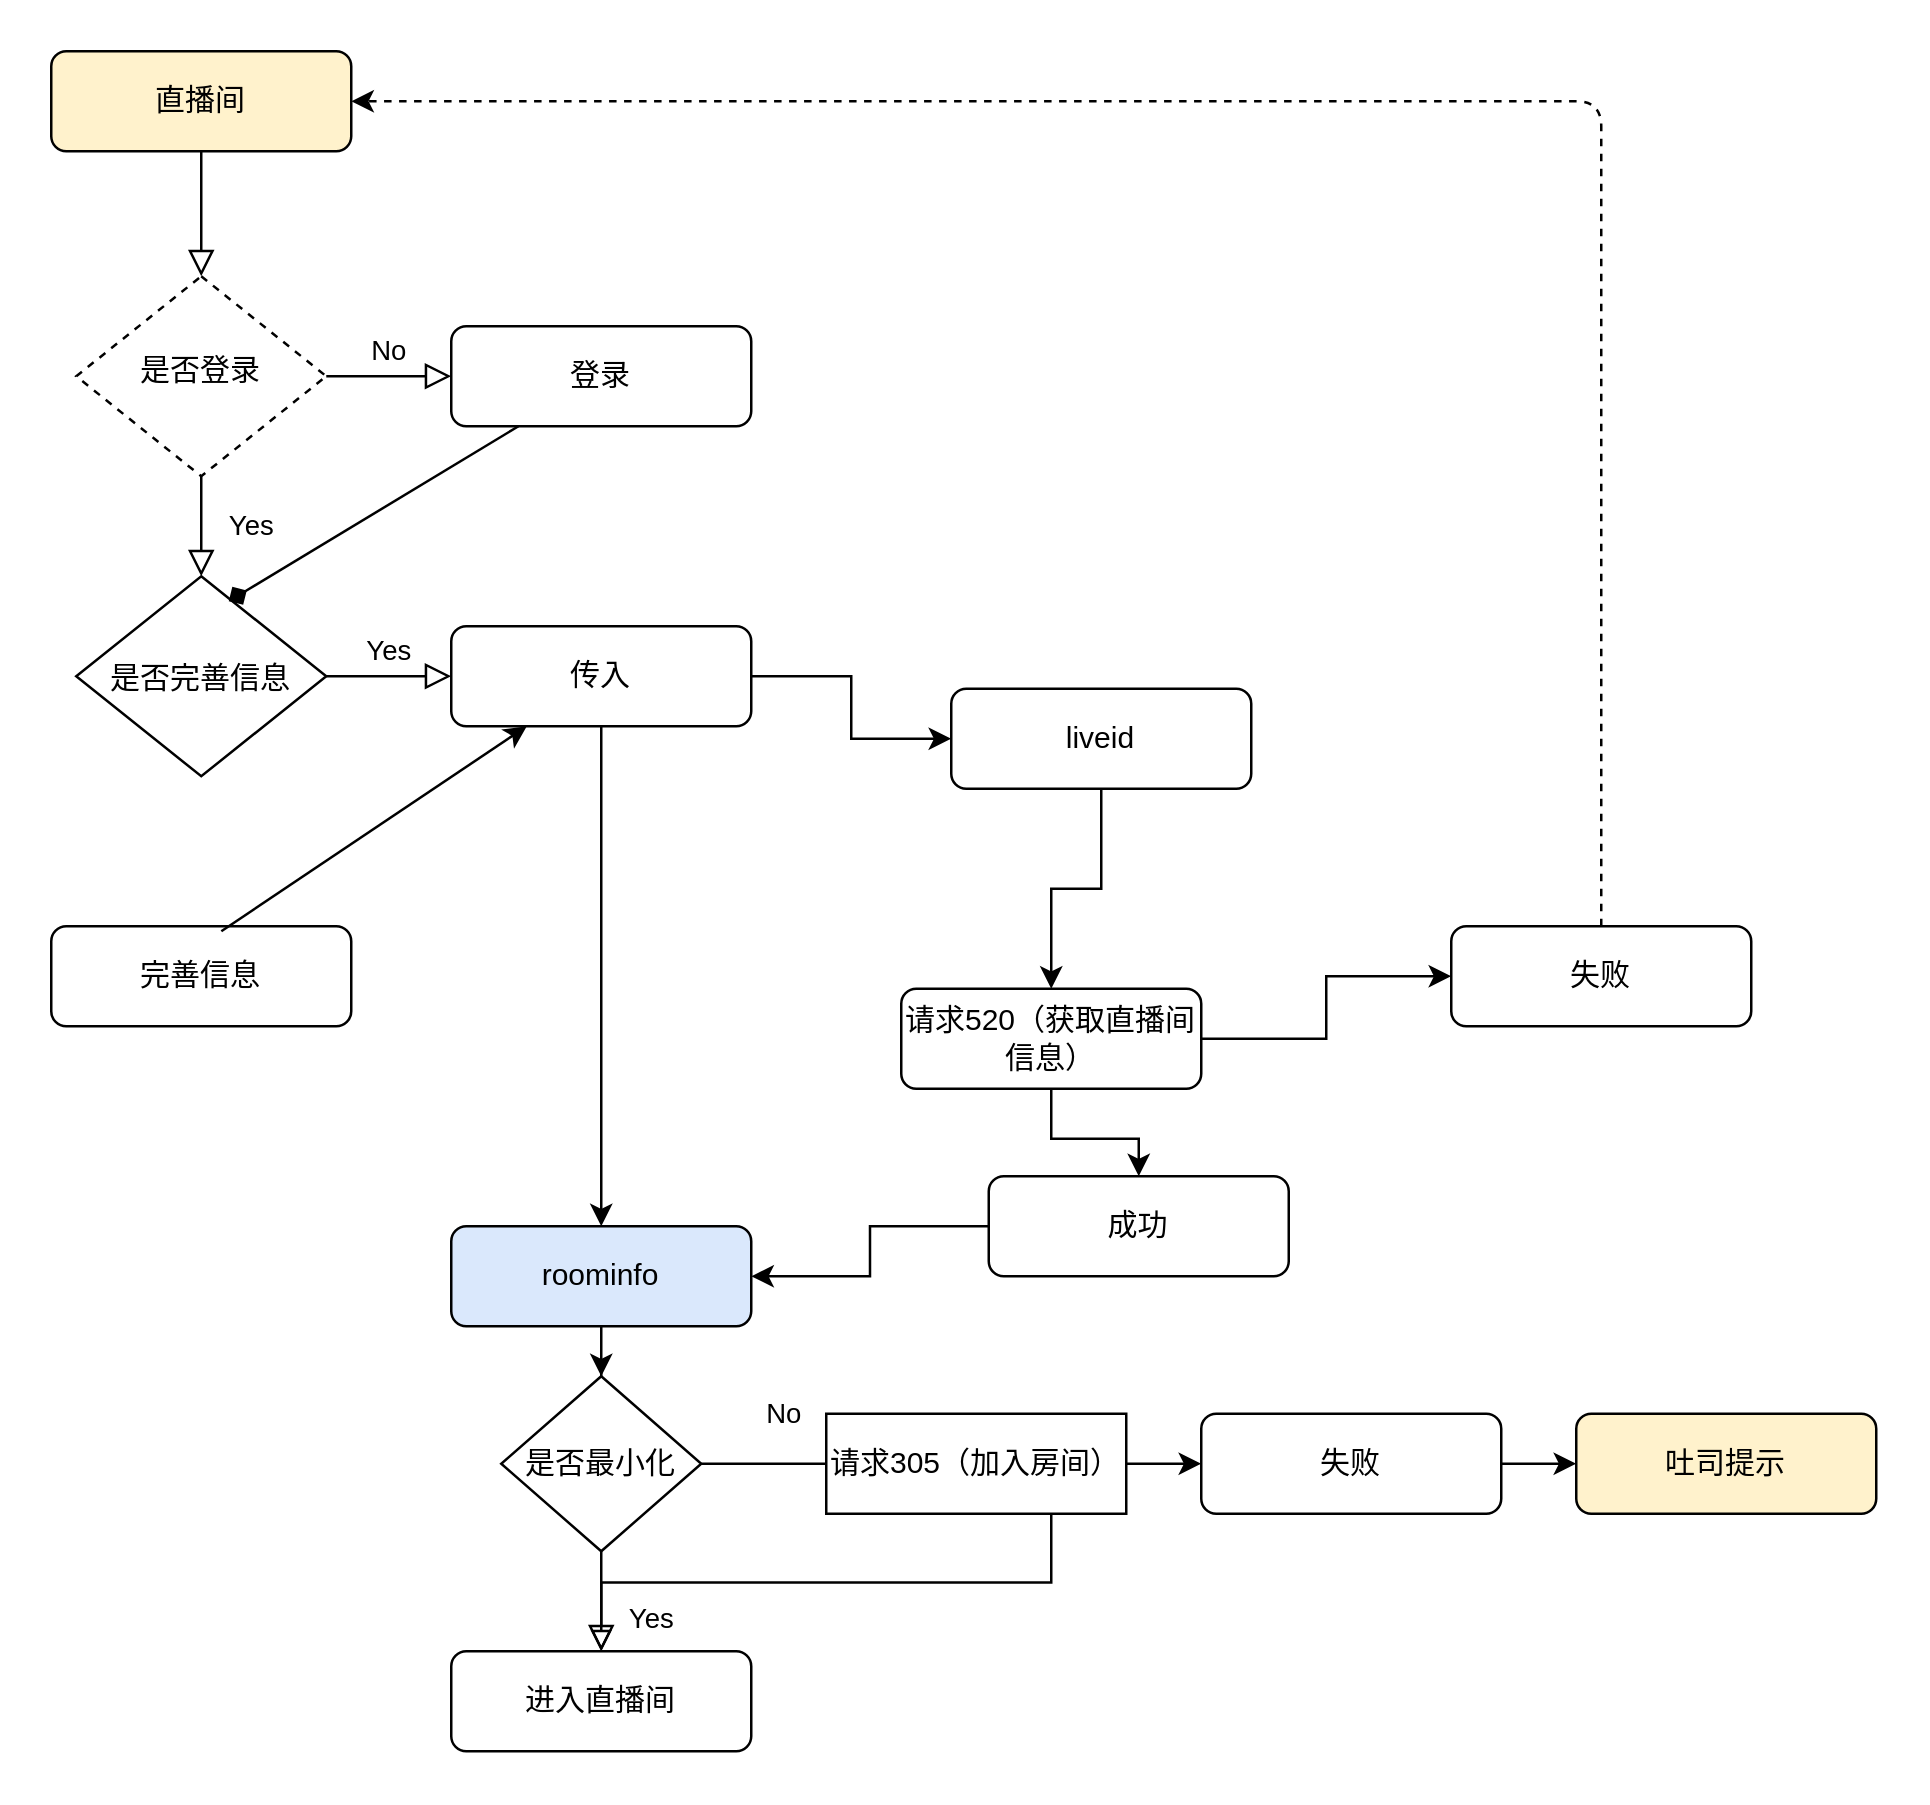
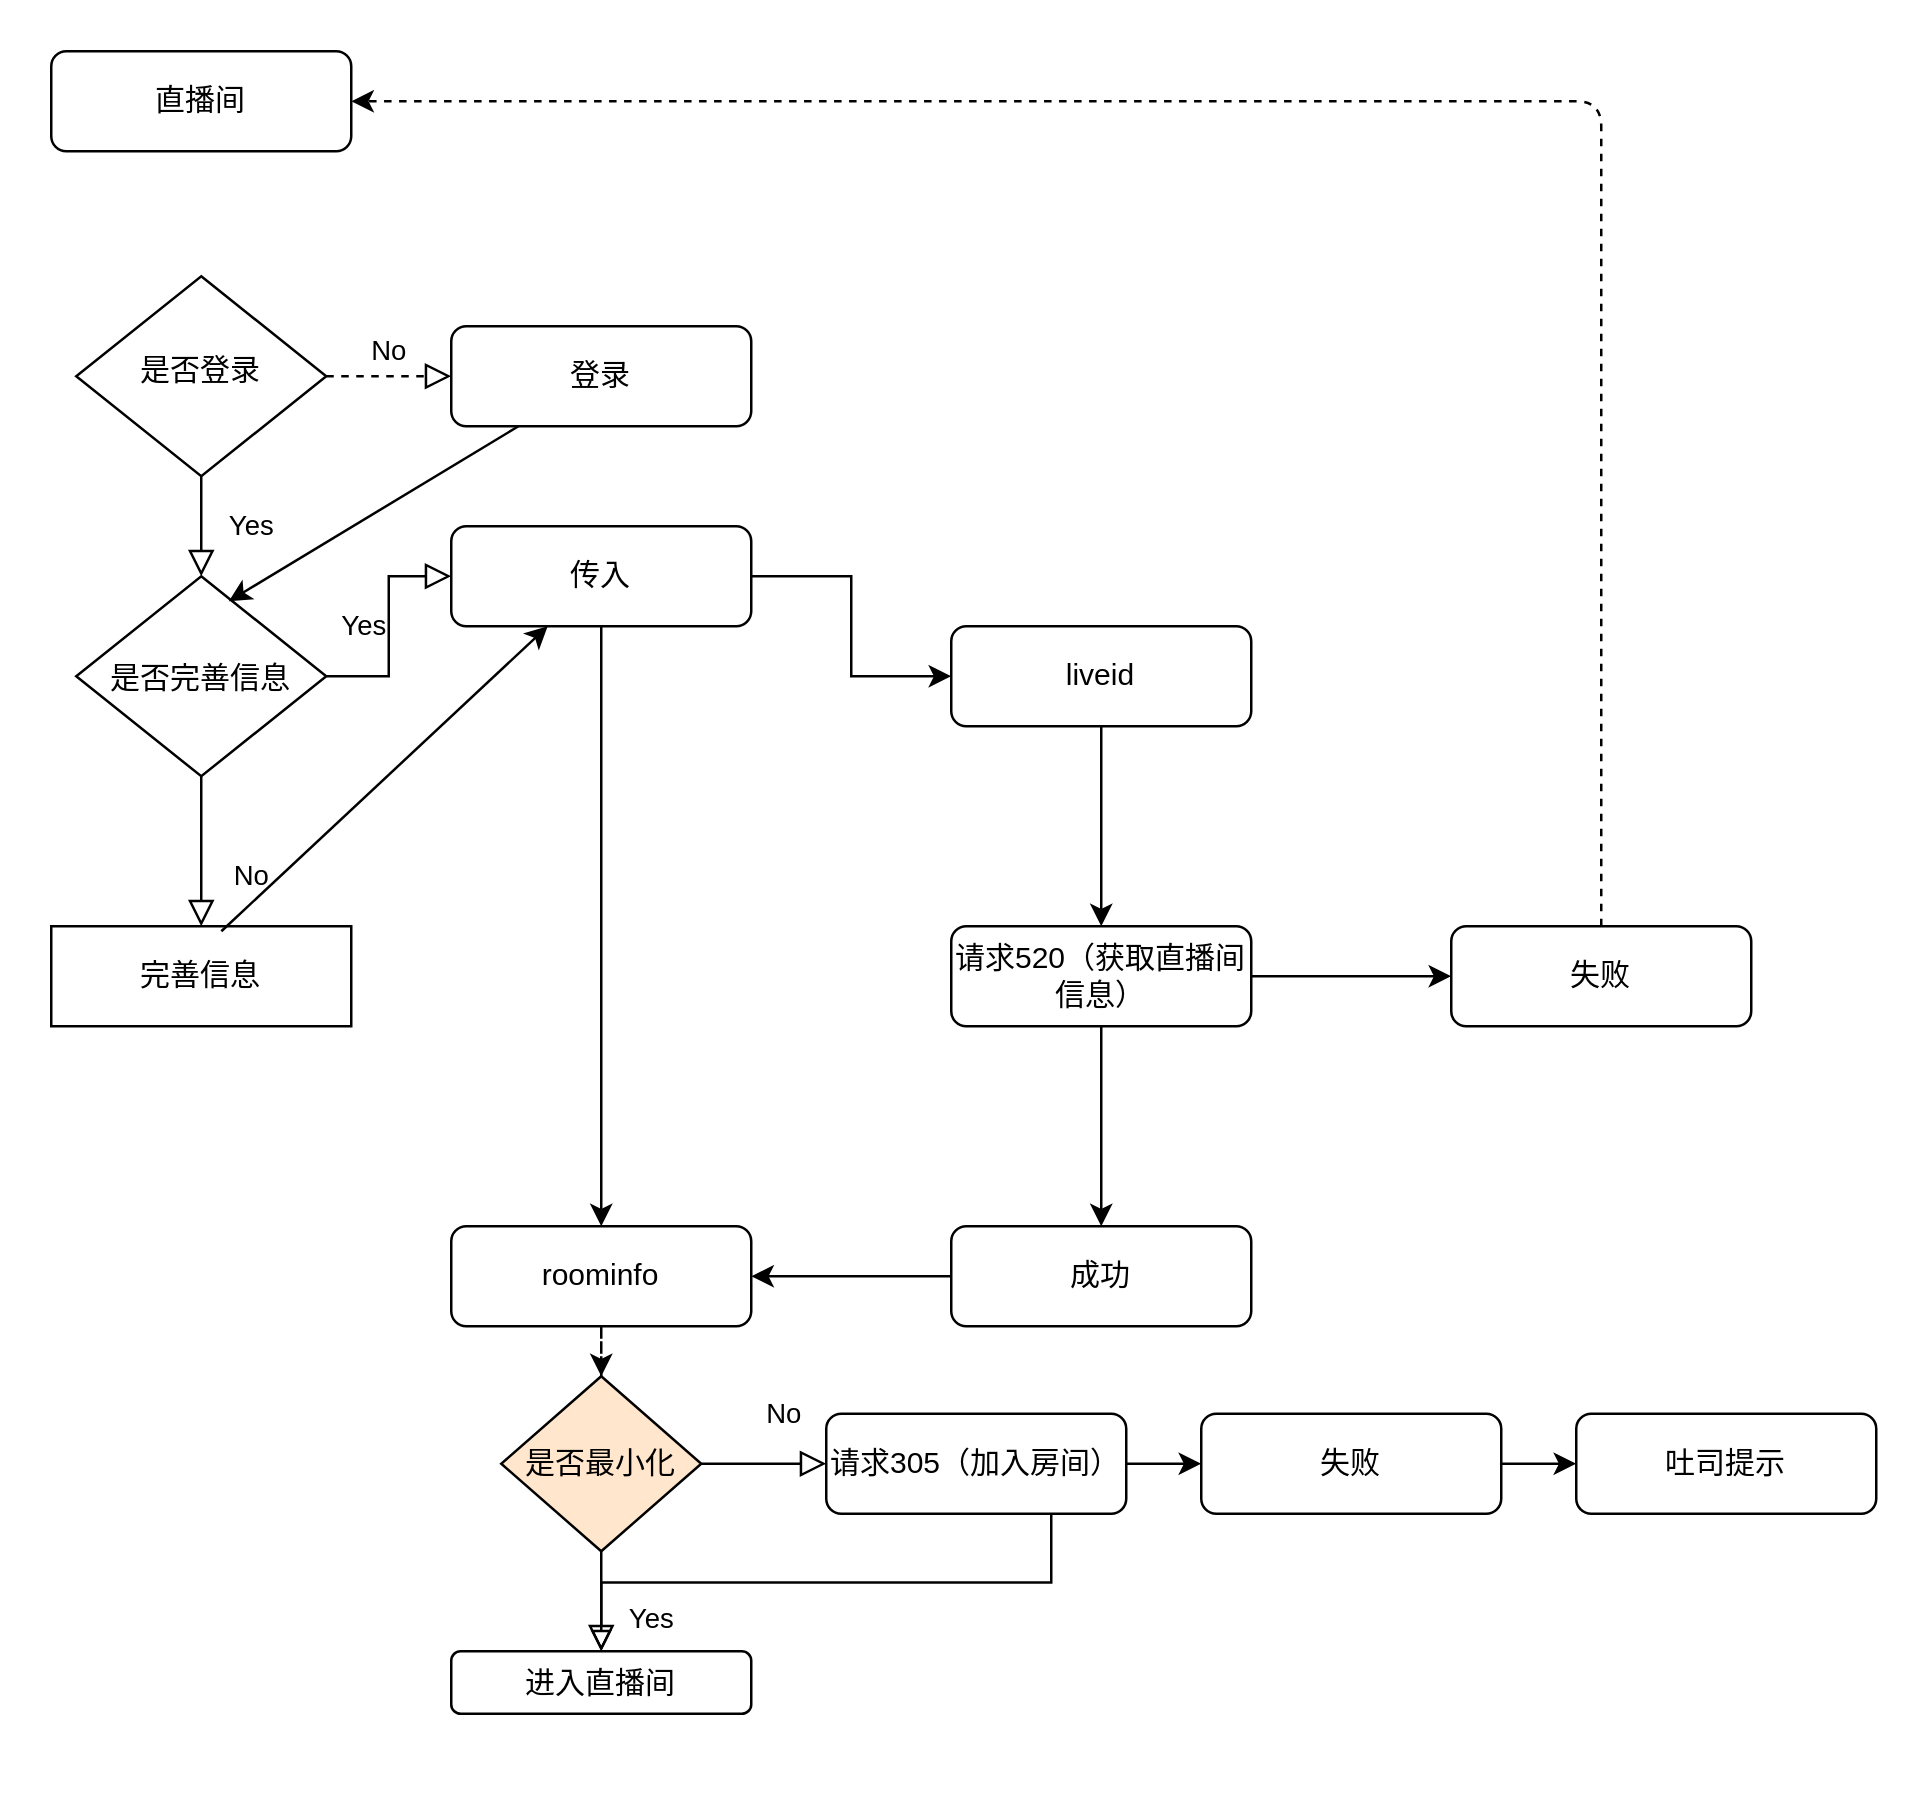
(201, 101) -> (201, 101)
(201, 201) -> none
(201, 376) -> (201, 376)
(377, 376) -> (377, 376)
(246, 591) -> (245, 591)
(601, 676) -> (601, 576)
(1101, 739) -> (1101, 676)
none -> (201, 839)
(201, 976) -> (201, 976)
(1051, 1039) -> (1101, 976)
(1139, 1226) -> (1101, 1276)
(601, 1276) -> (601, 1276)
(601, 1339) -> (601, 1339)
(601, 1464) -> (601, 1464)
(811, 1464) -> (799, 1464)
(976, 1464) -> (976, 1464)
(1726, 1464) -> (1726, 1464)
(601, 1701) -> (601, 1683)
